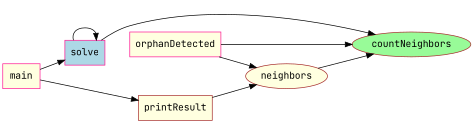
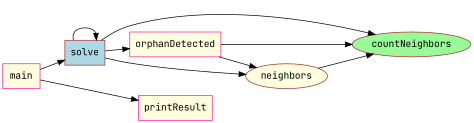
none -> (114, 50)
(85, 53) -> (85, 53)
(231, 92) -> (172, 69)
(175, 108) -> (175, 108)
